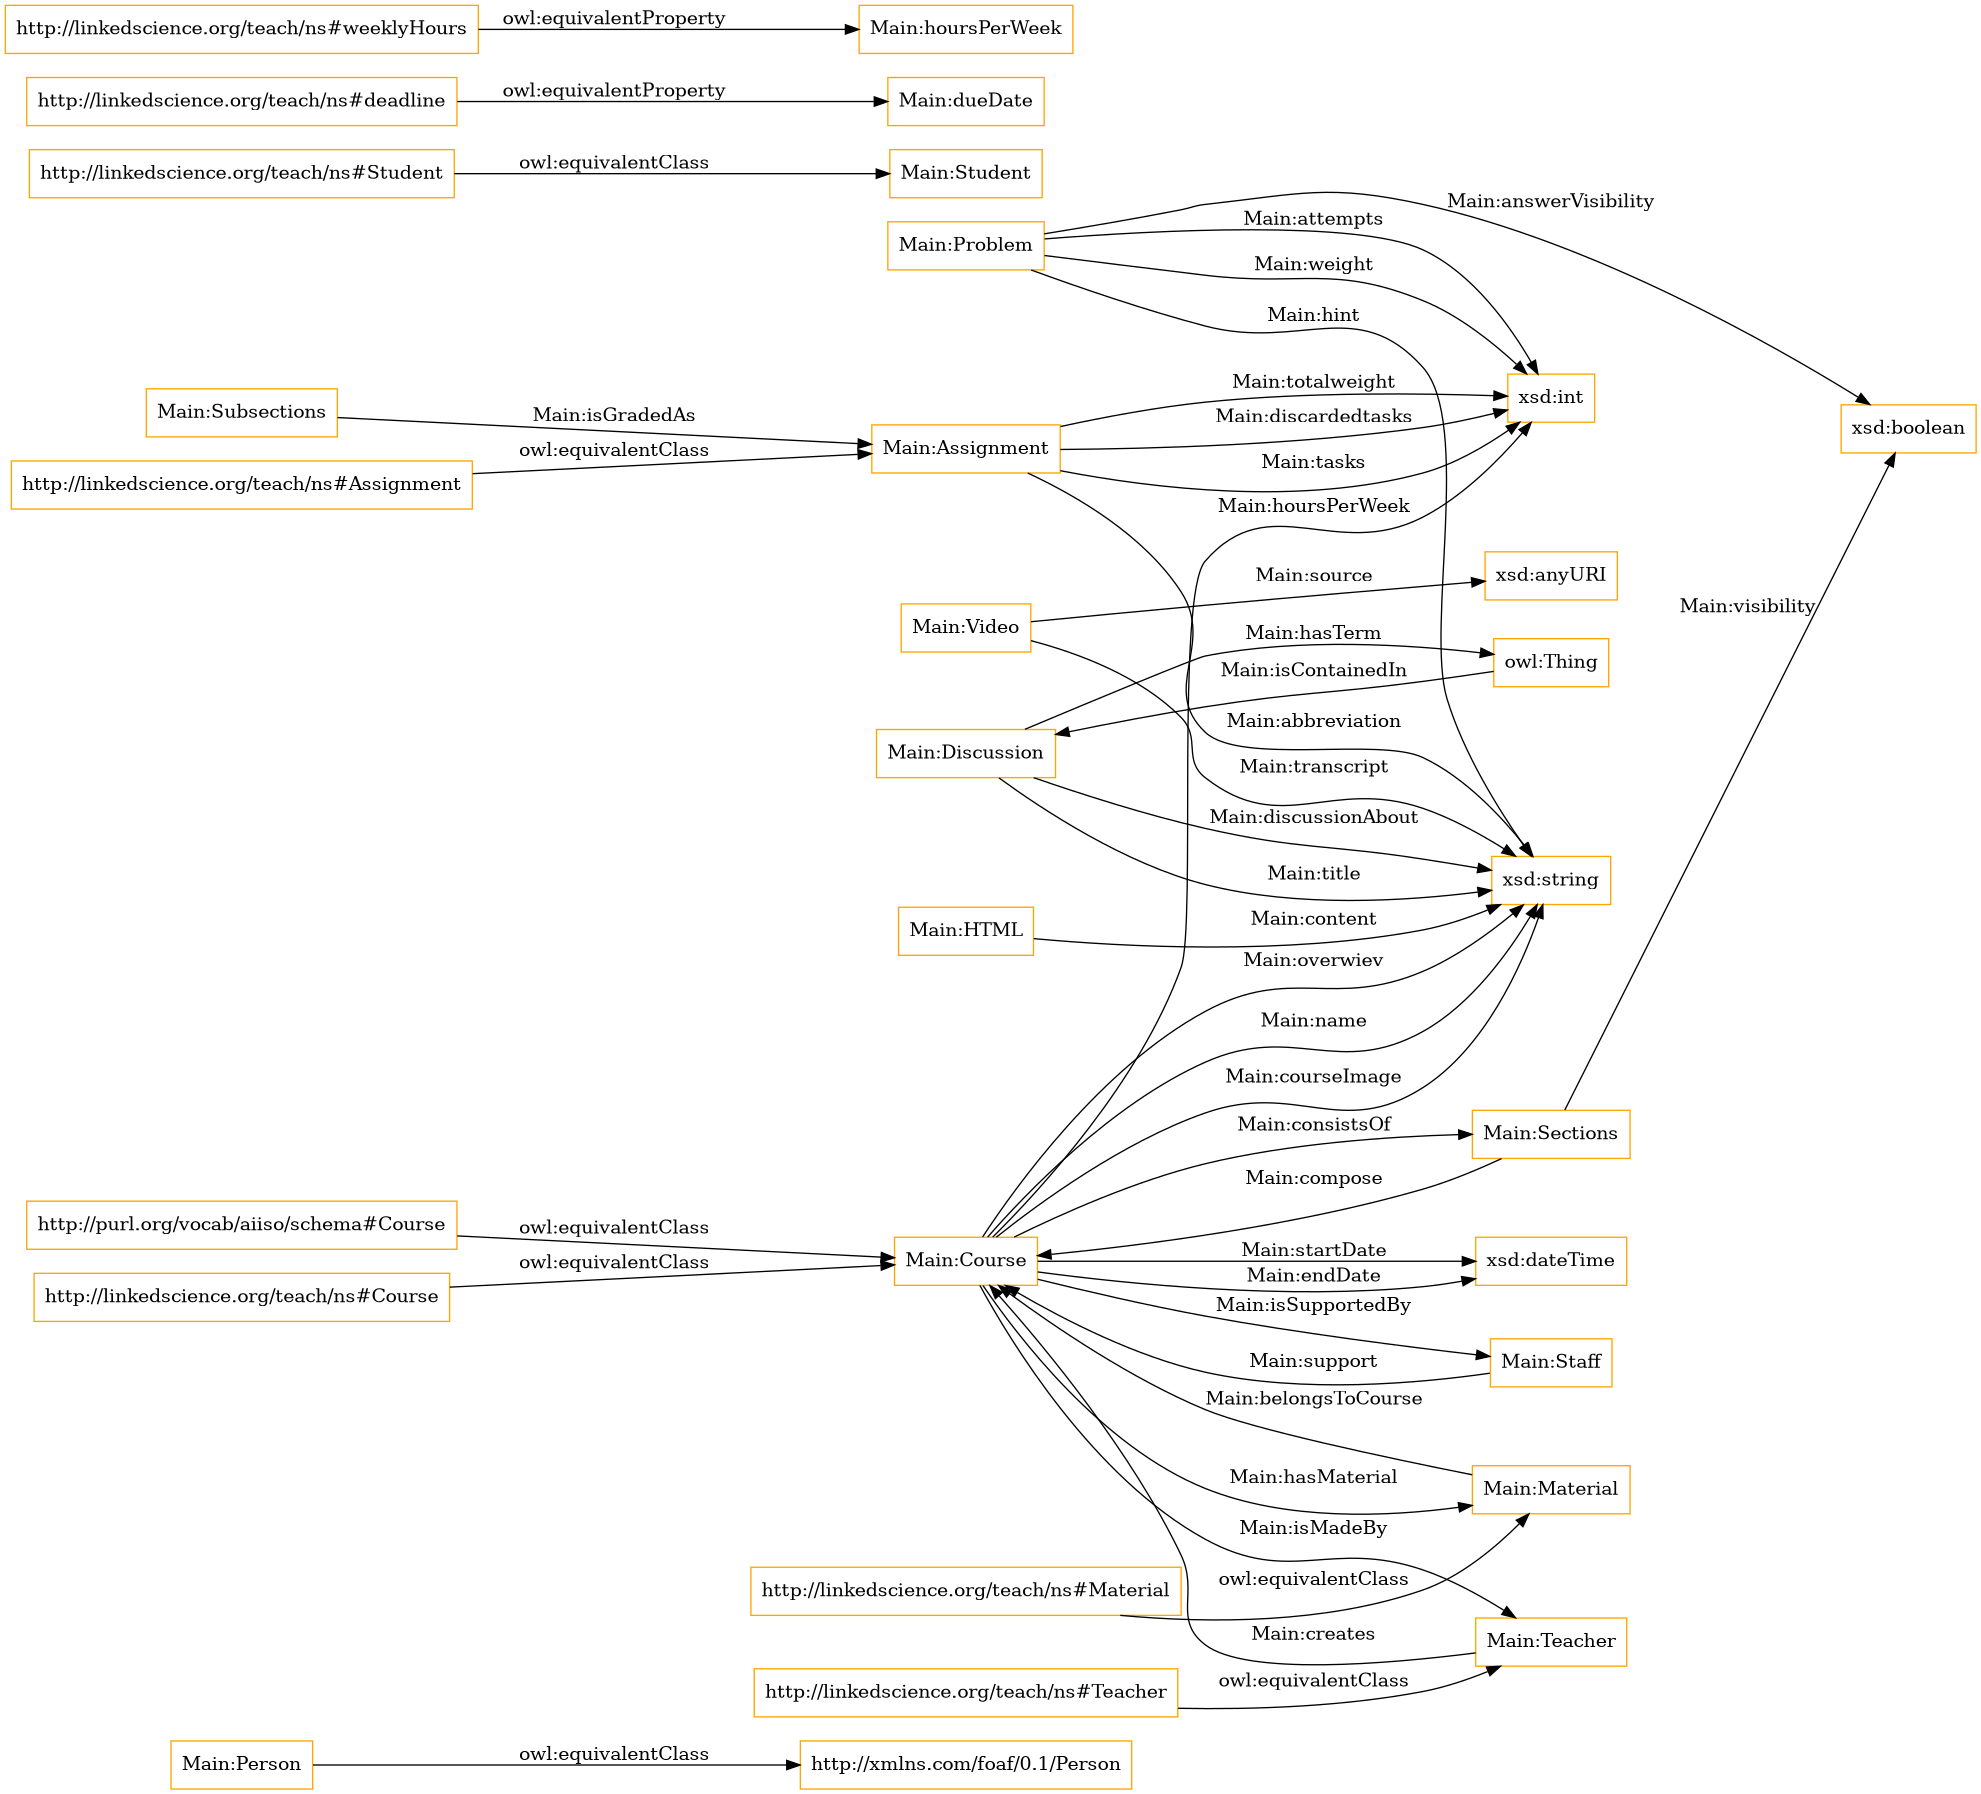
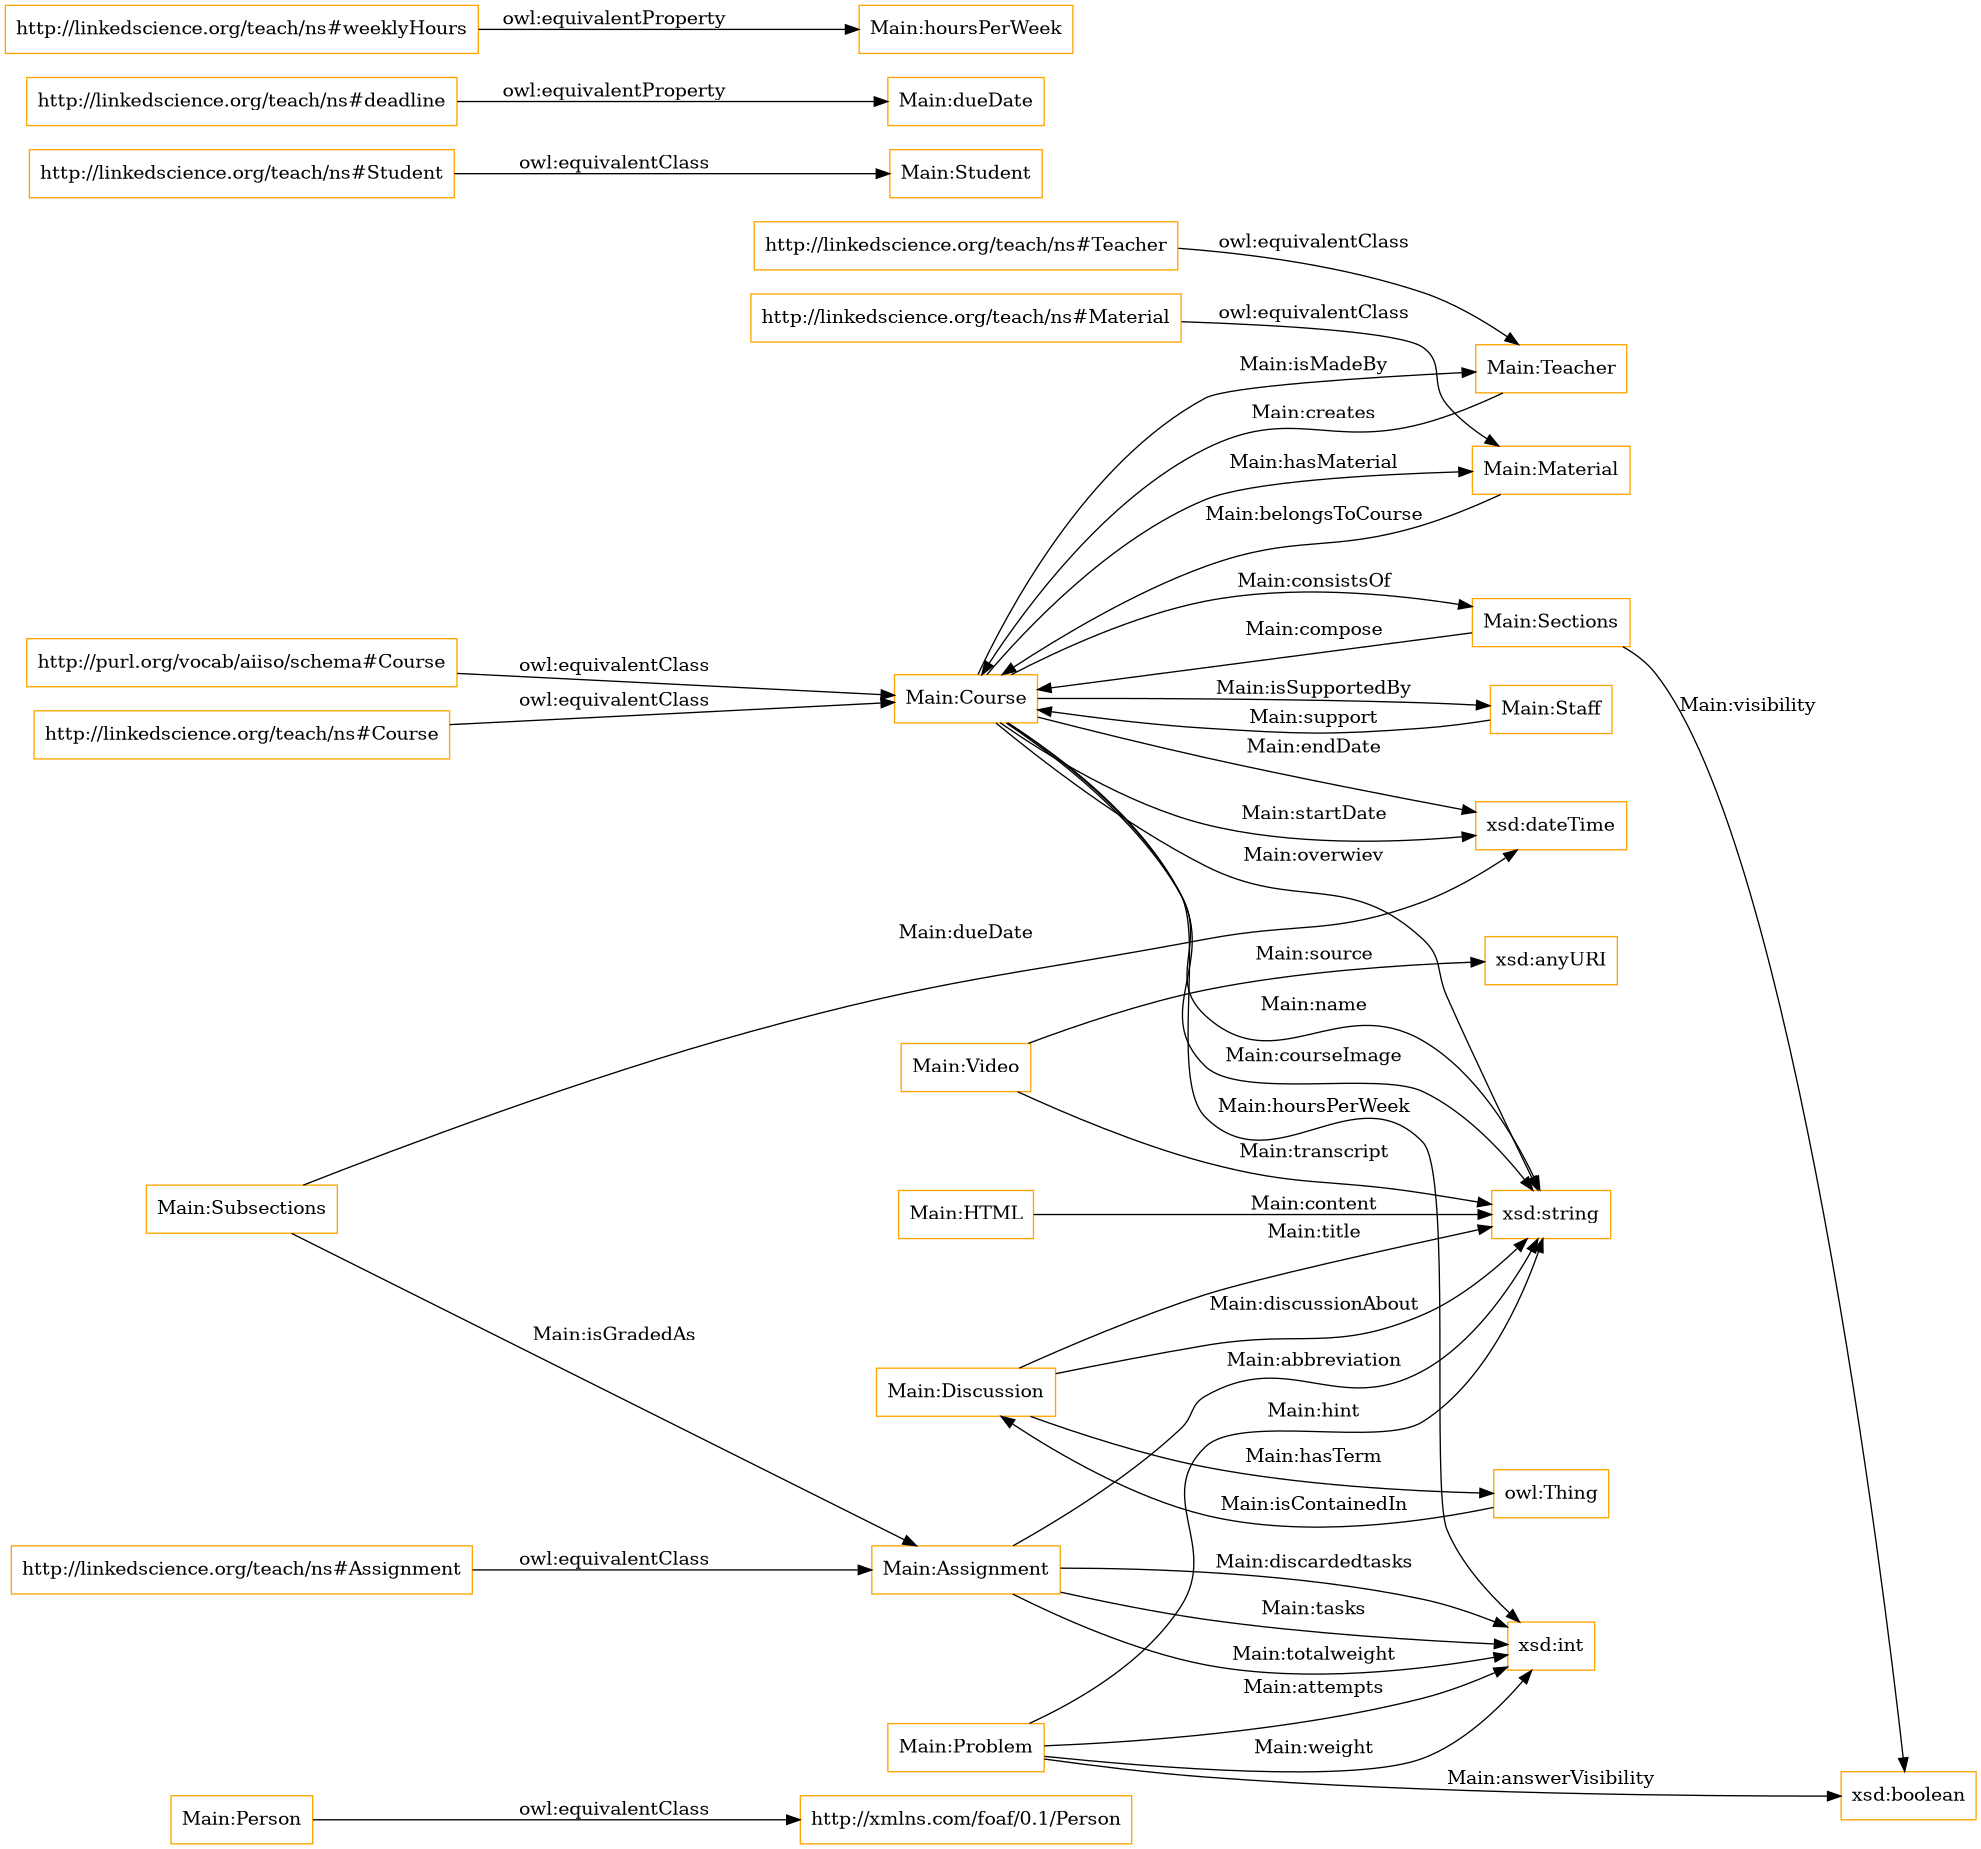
none -> (899, 995)
